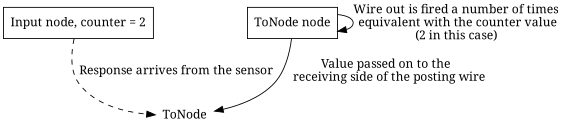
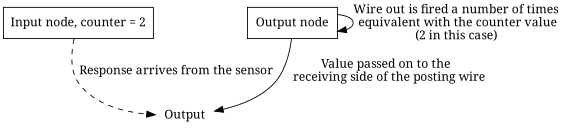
(292, 23) -> (292, 23)
(185, 115) -> (185, 115)
